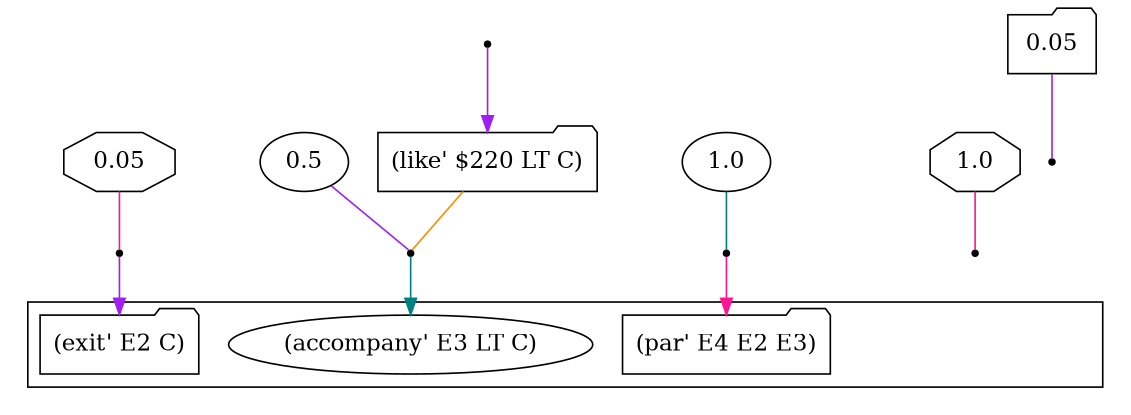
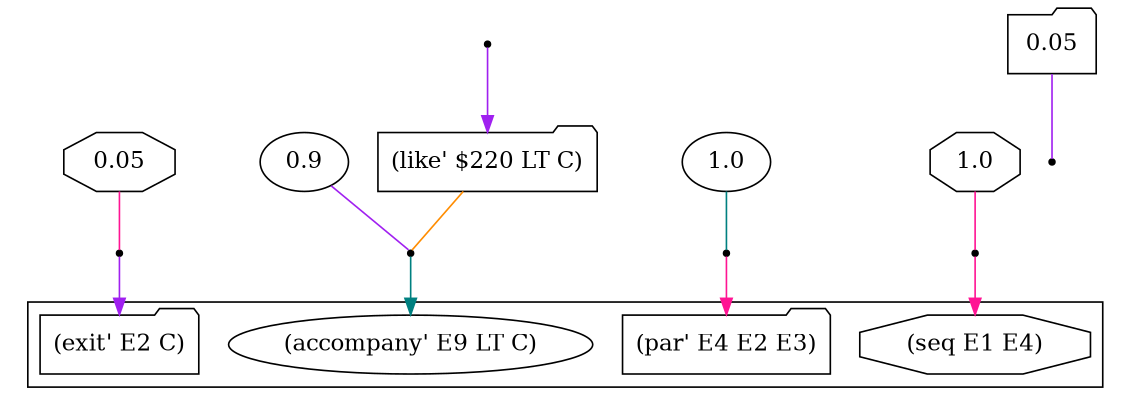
(304, 162) -> (304, 162)
(411, 345) -> (411, 345)
none -> (975, 345)
